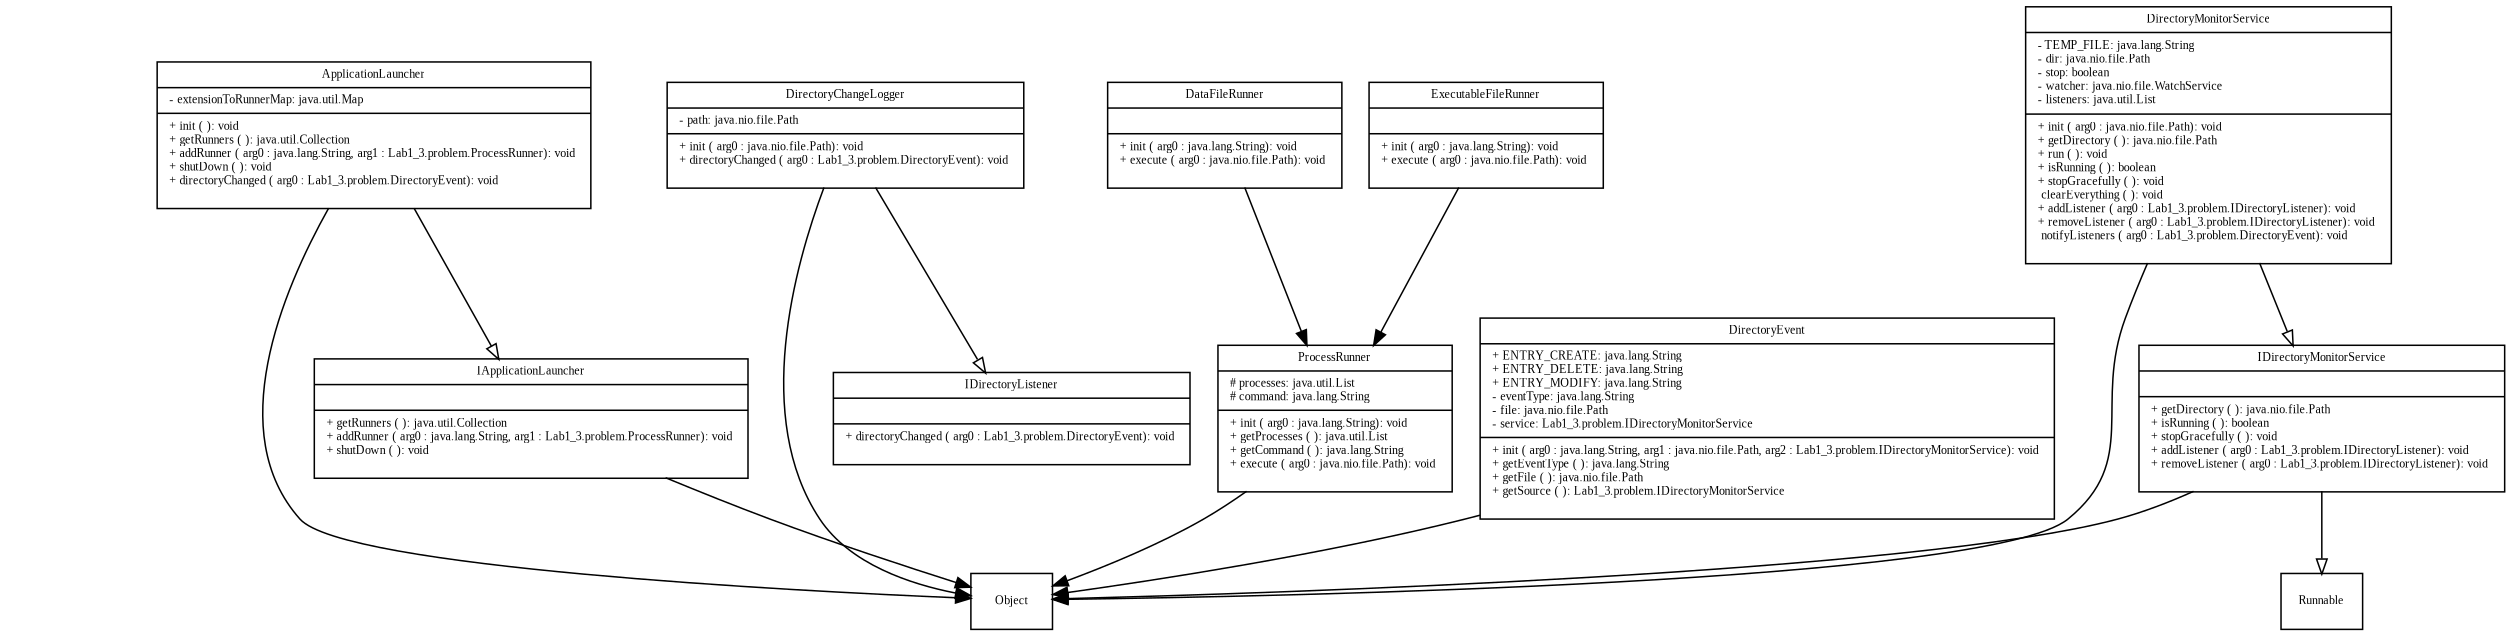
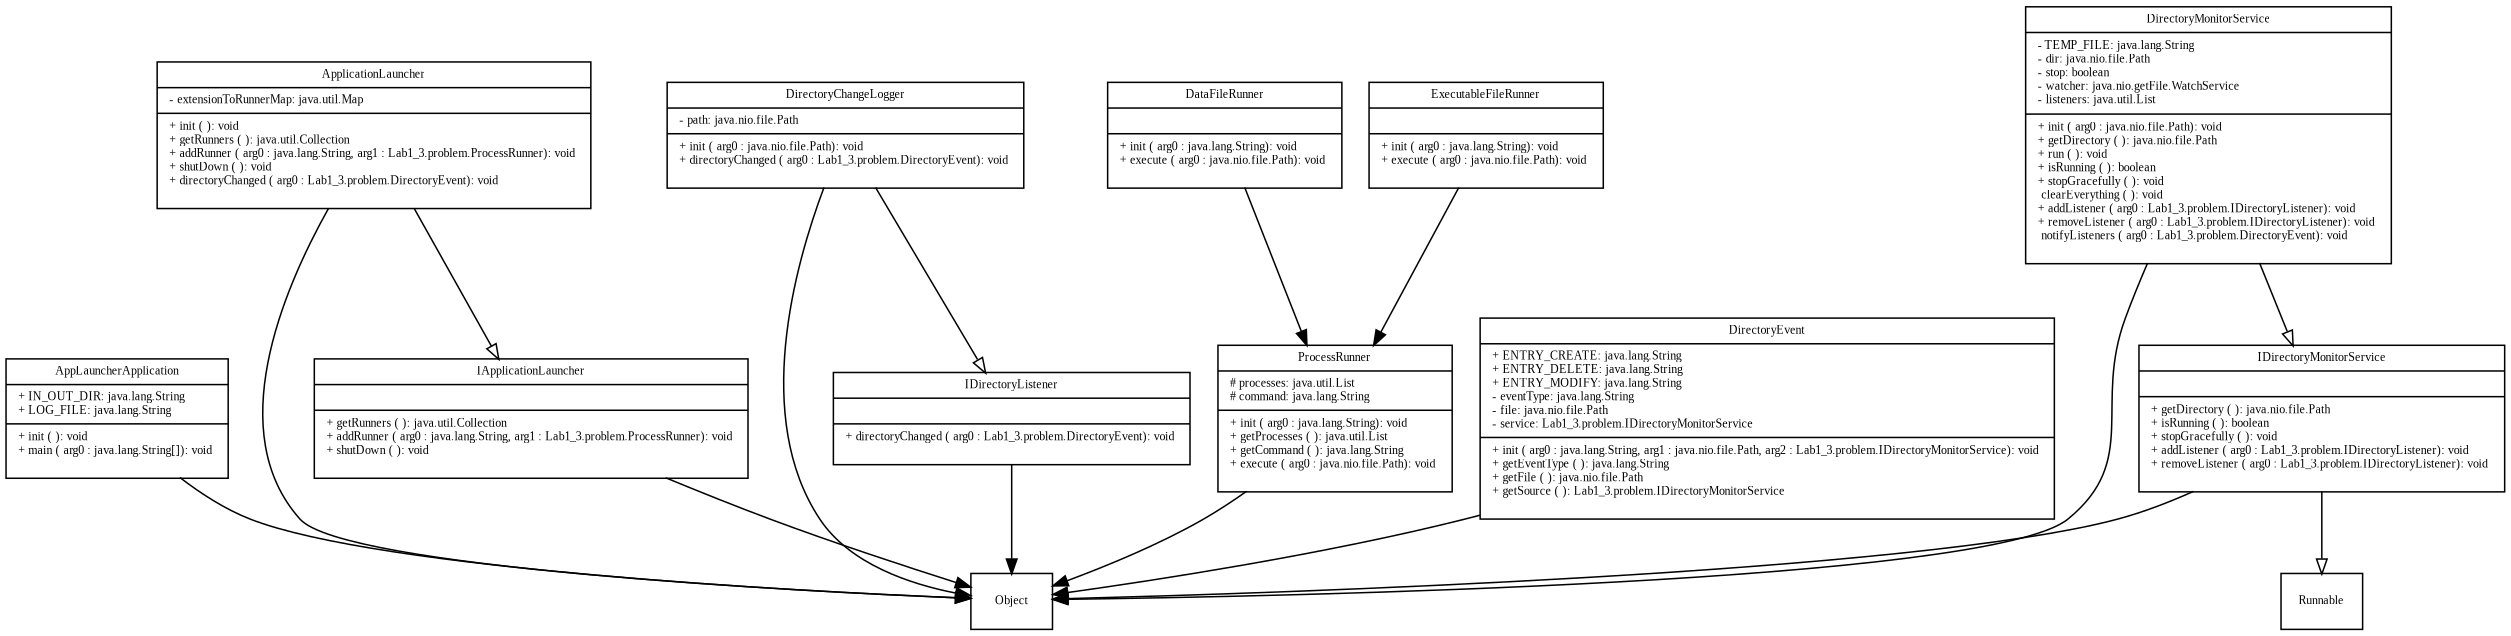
(2132, 86) -> (2140, 86)
none -> (117, 419)
none -> (1012, 511)
